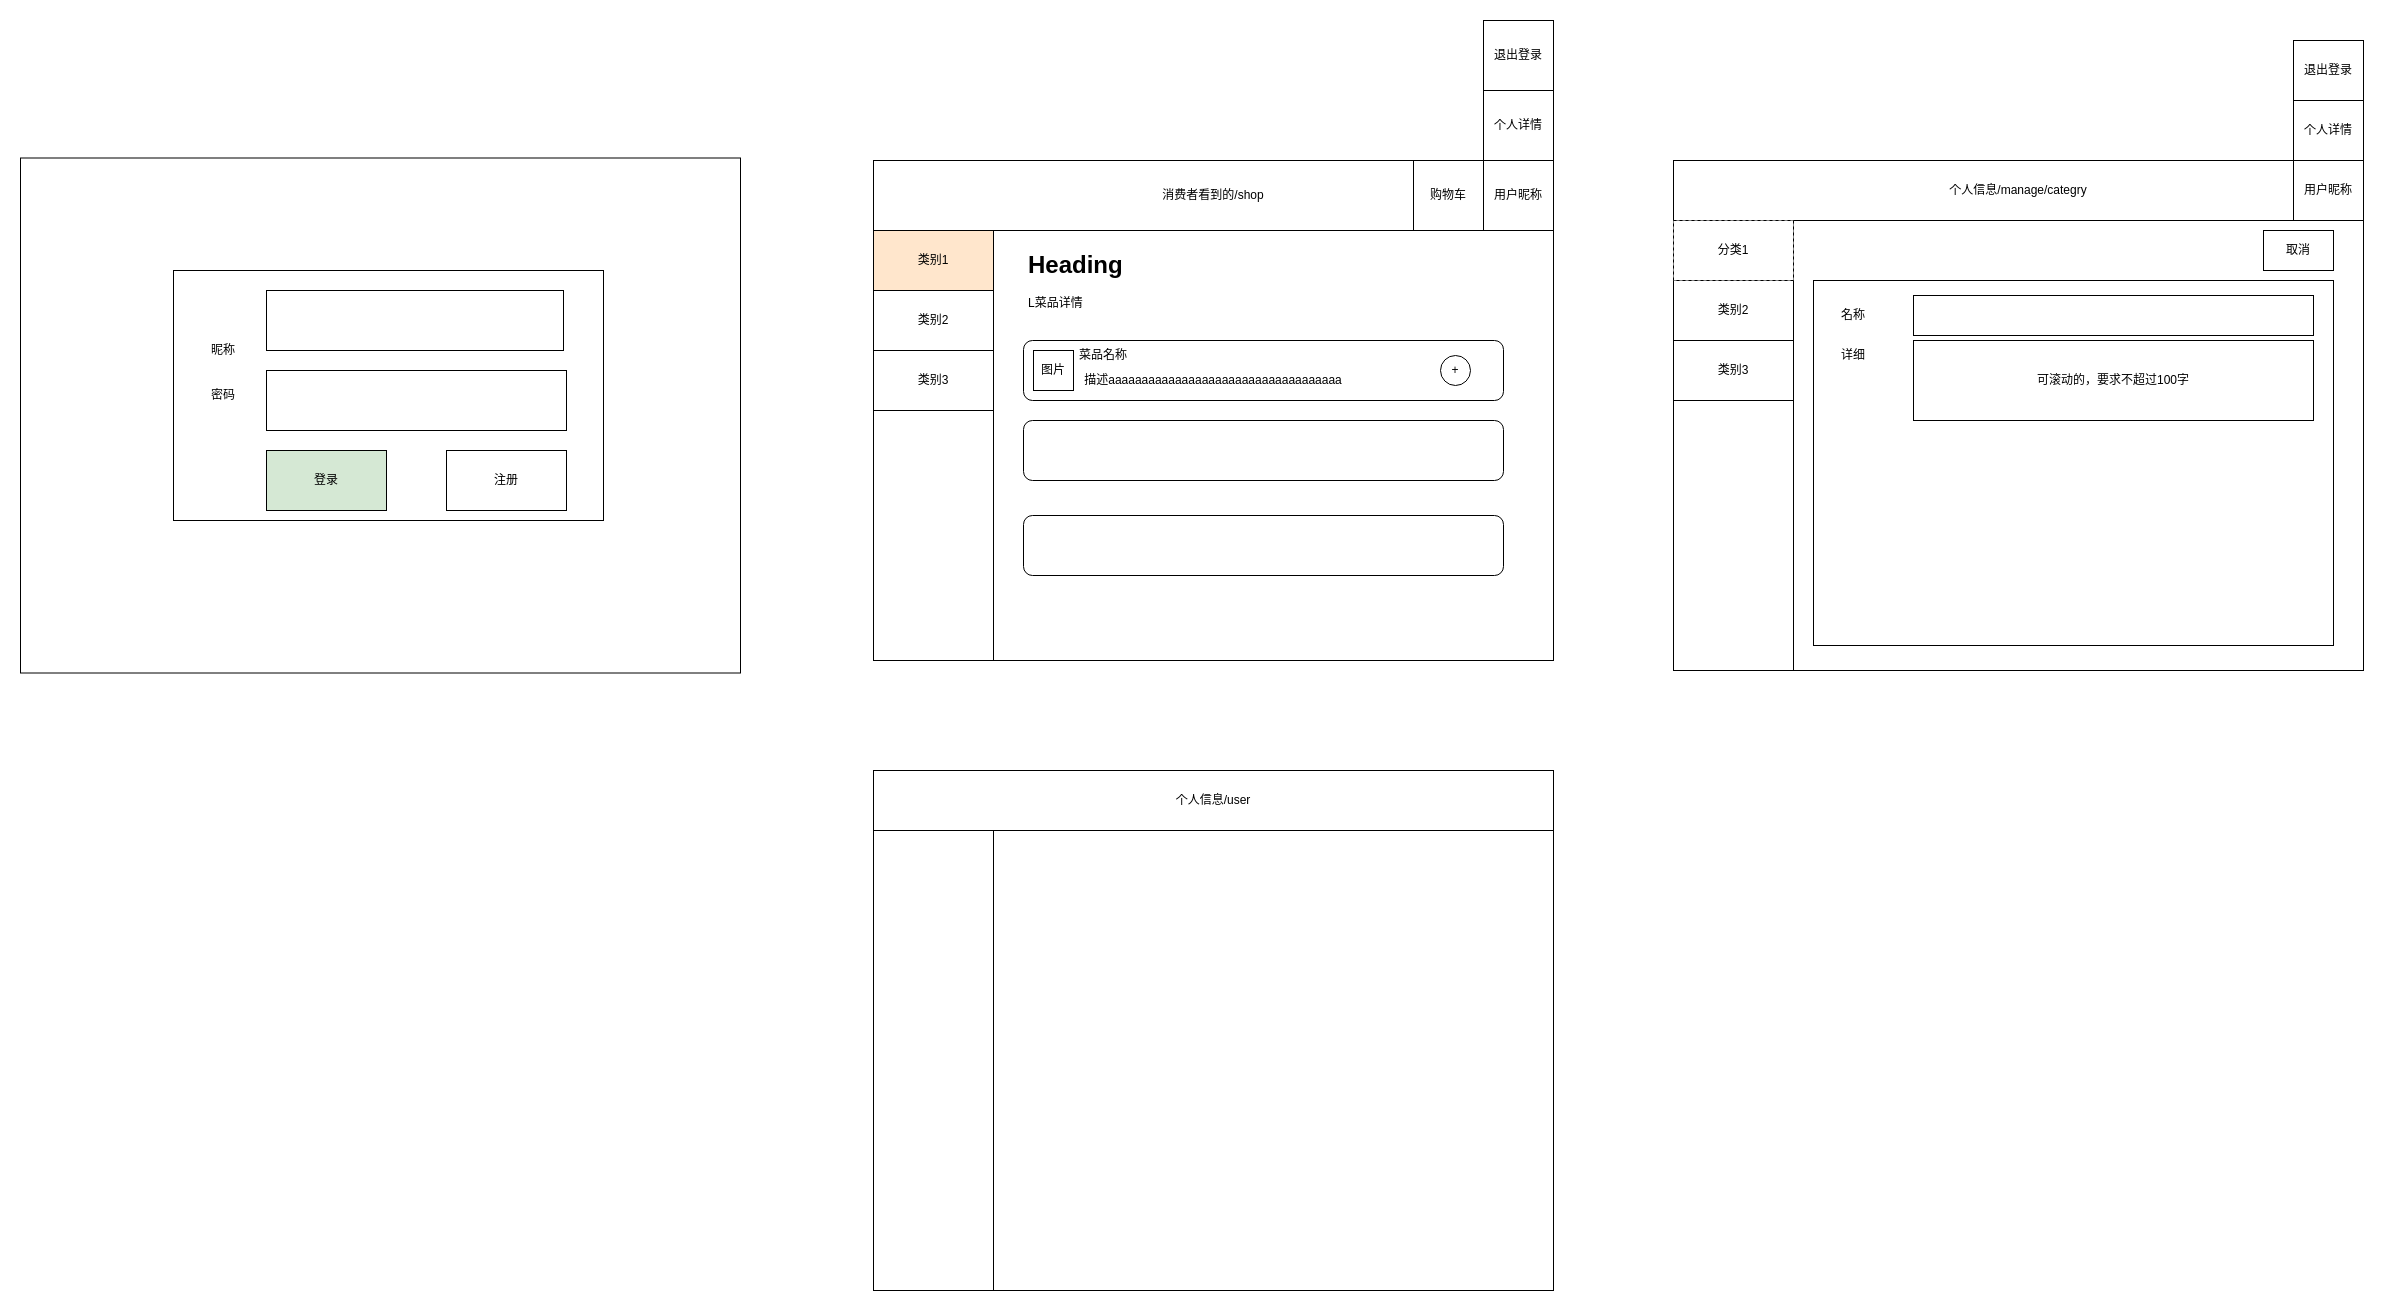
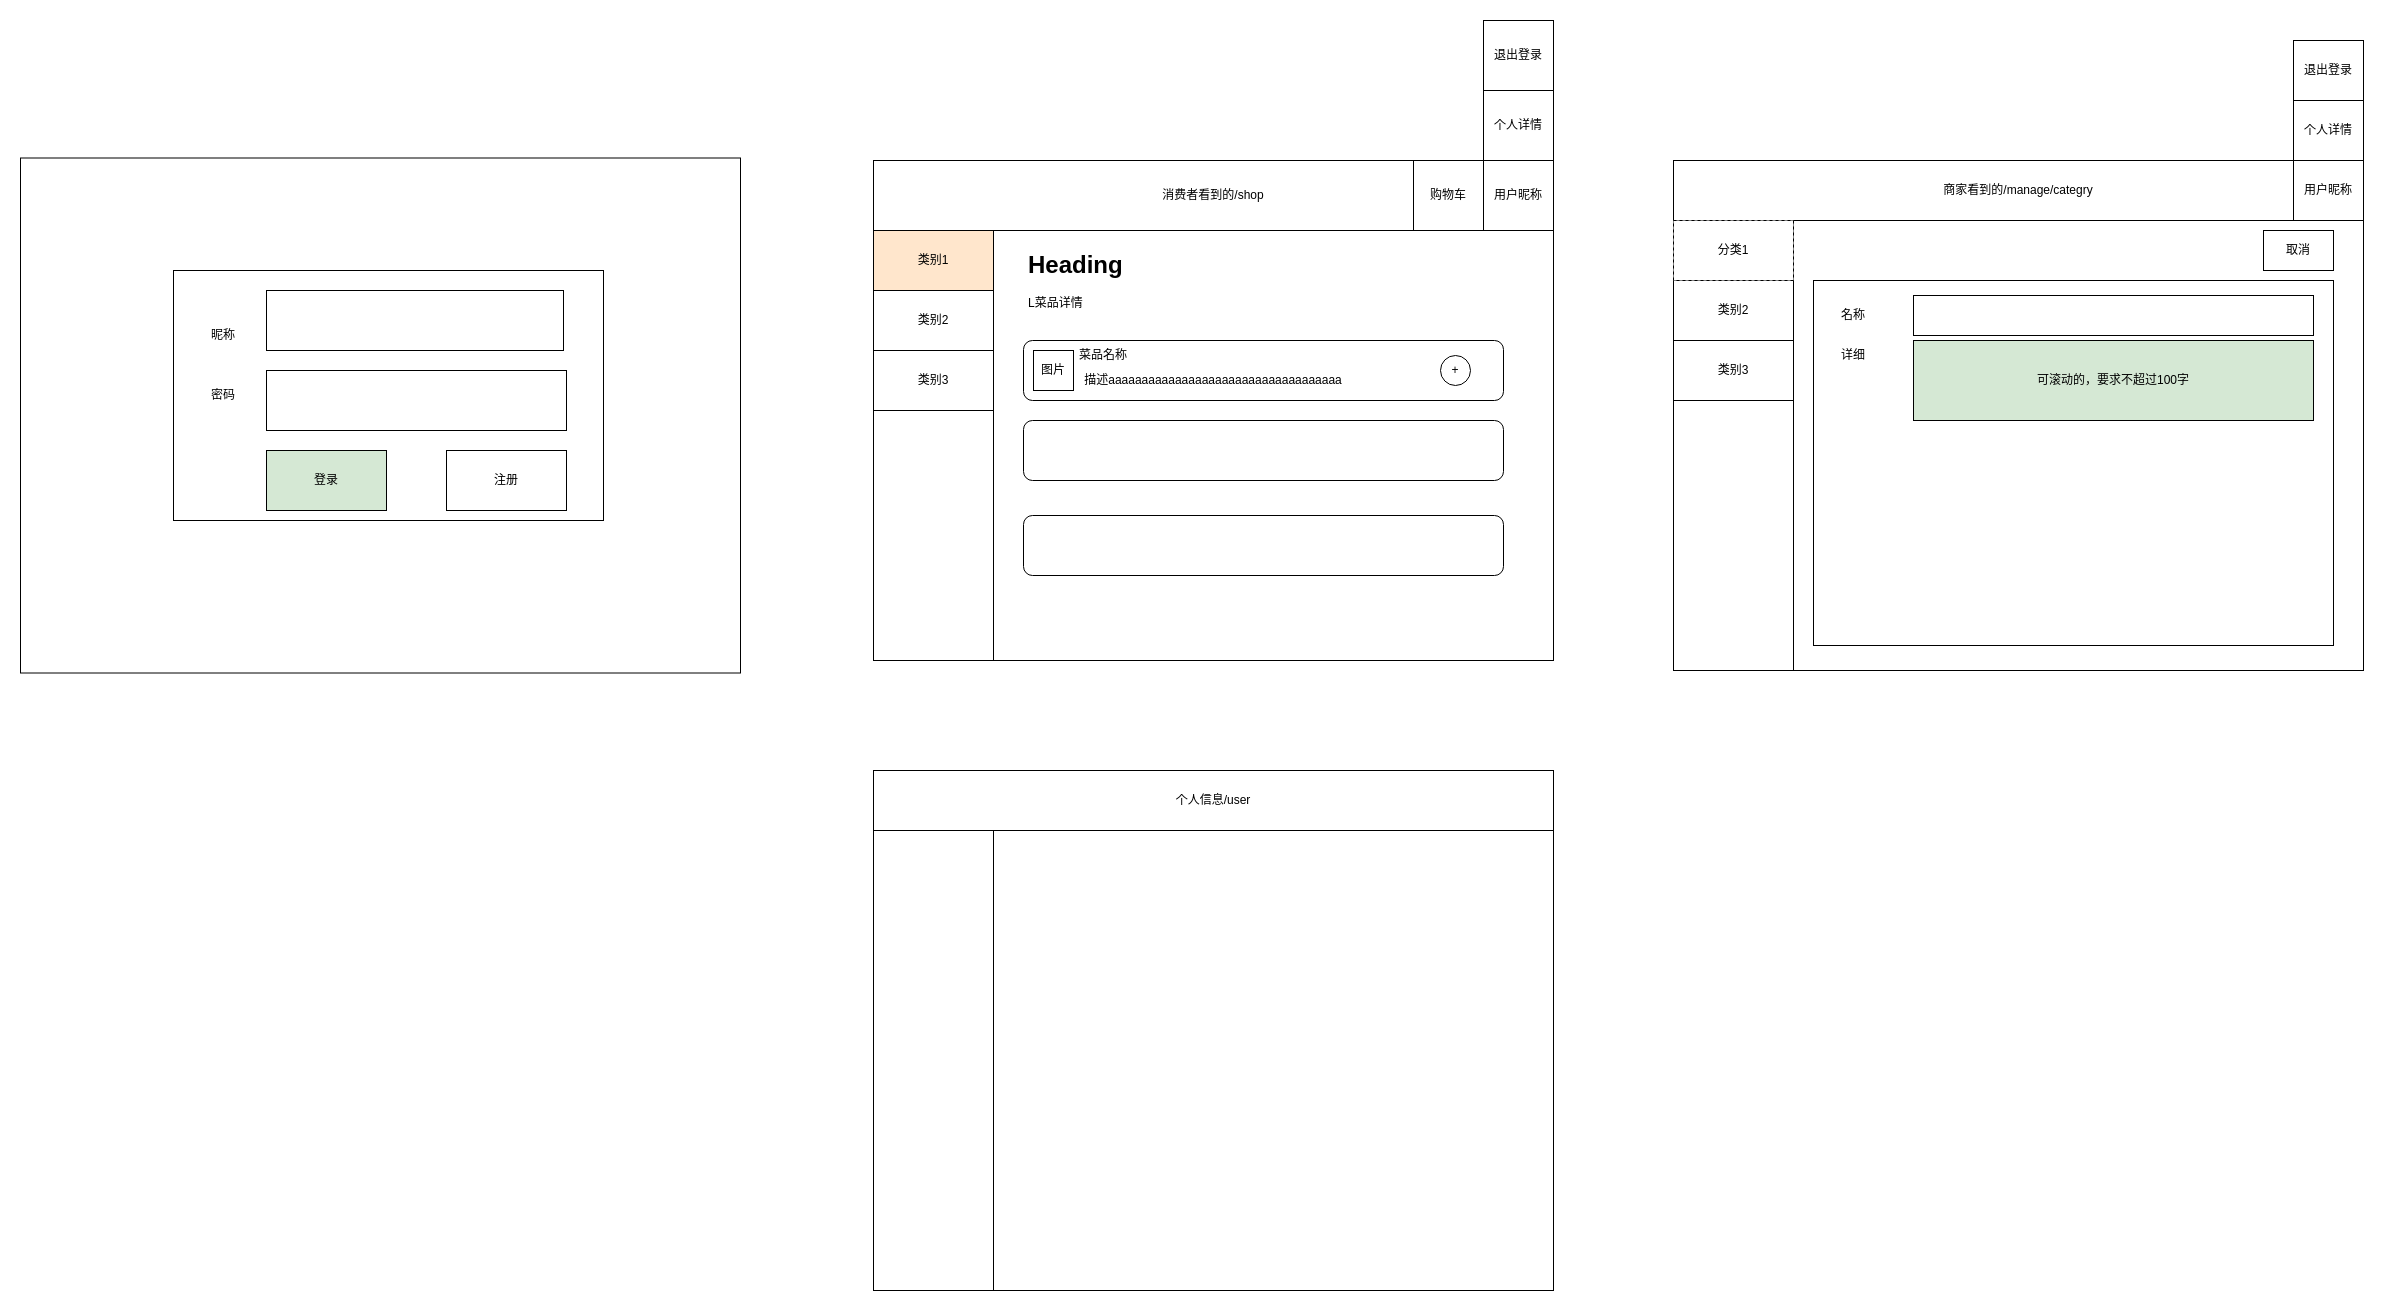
(2019, 191) -> (2019, 191)
(224, 351) -> (224, 336)
(2114, 381) -> (2114, 381)
